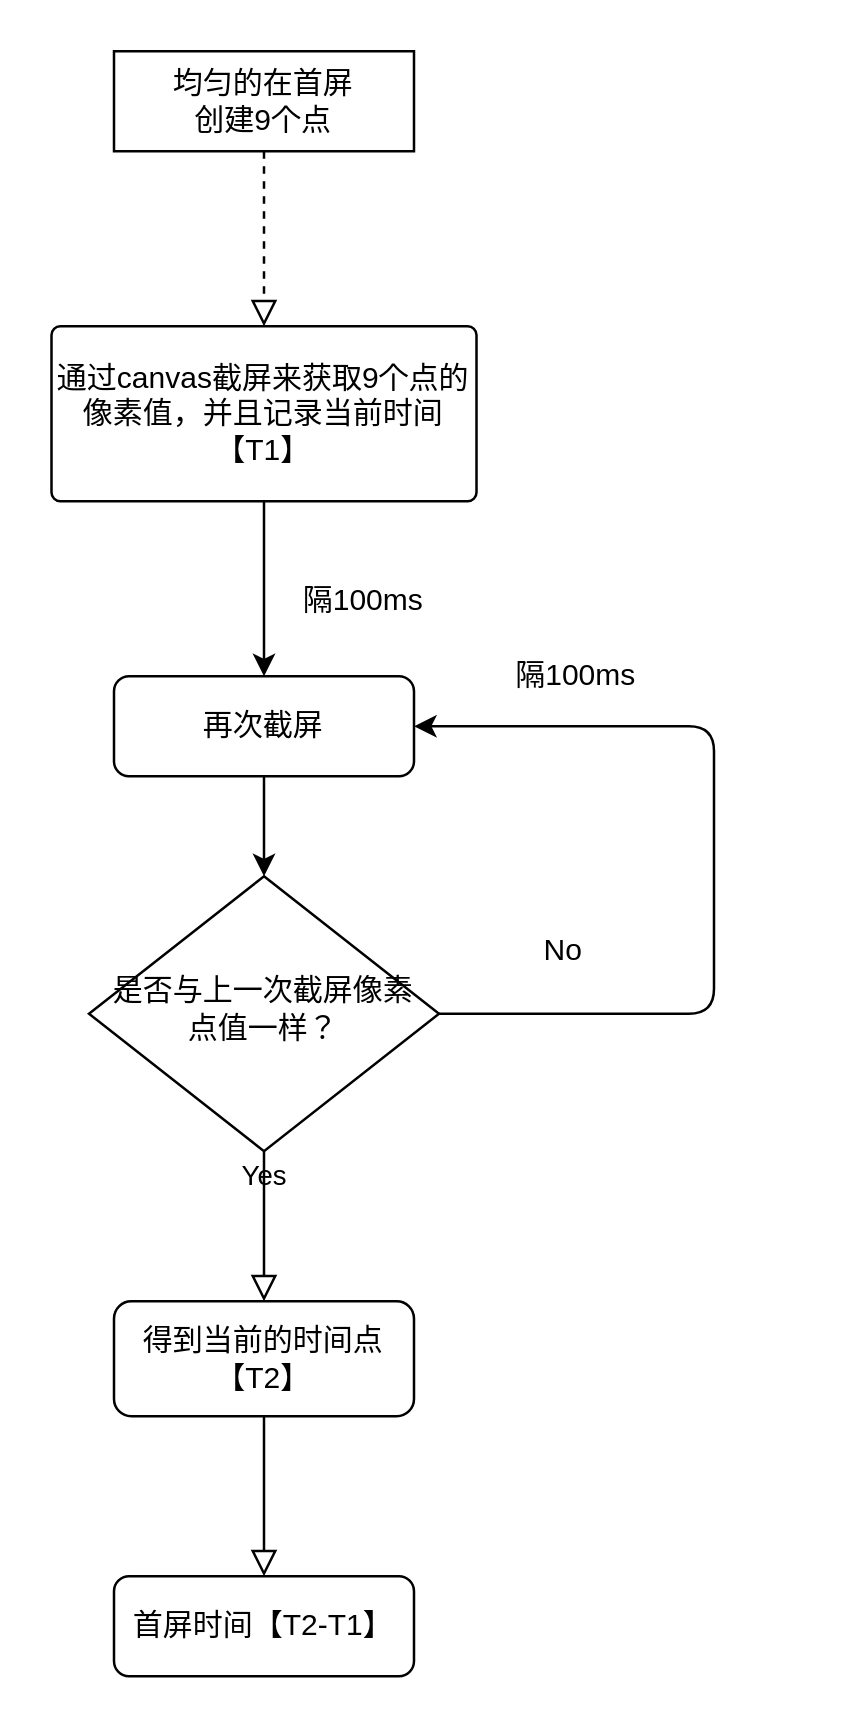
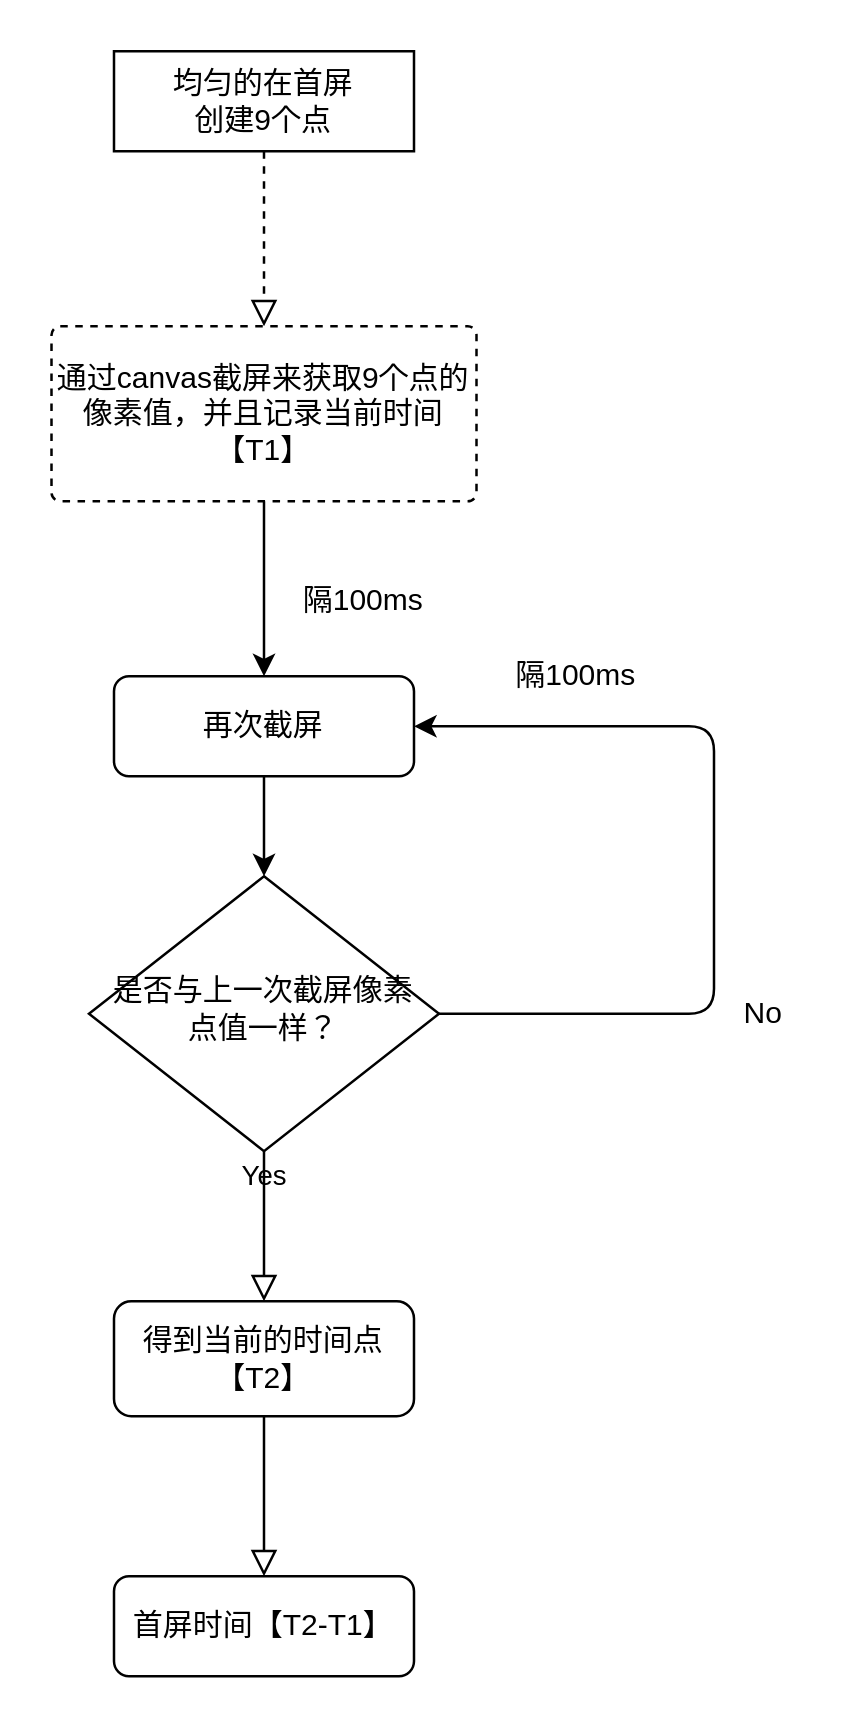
(264, 414) -> (264, 414)
(564, 951) -> (764, 1014)
